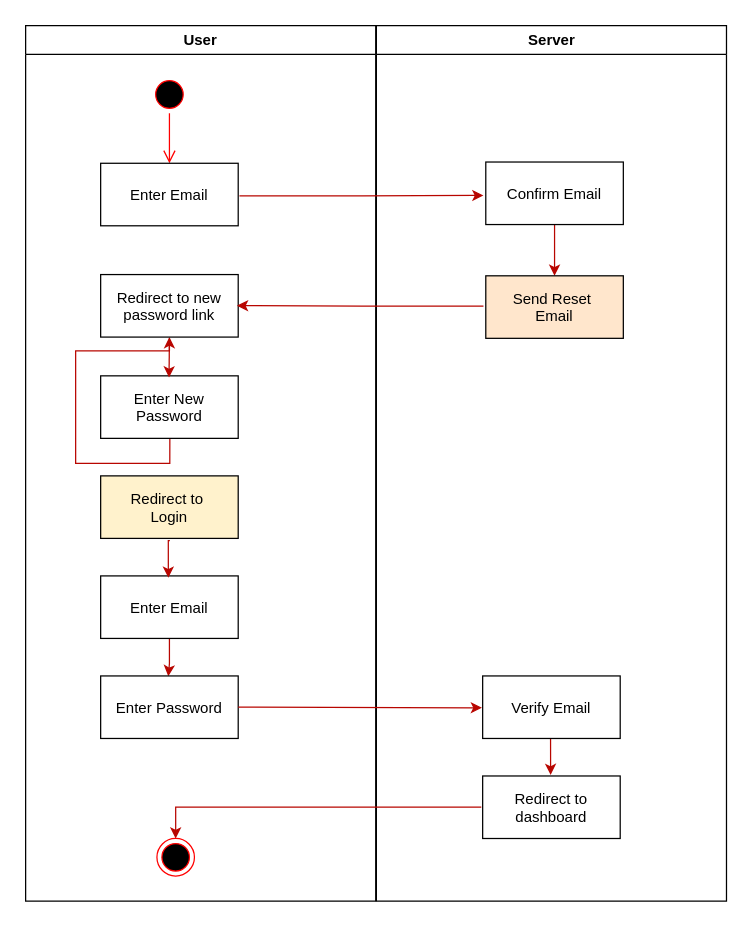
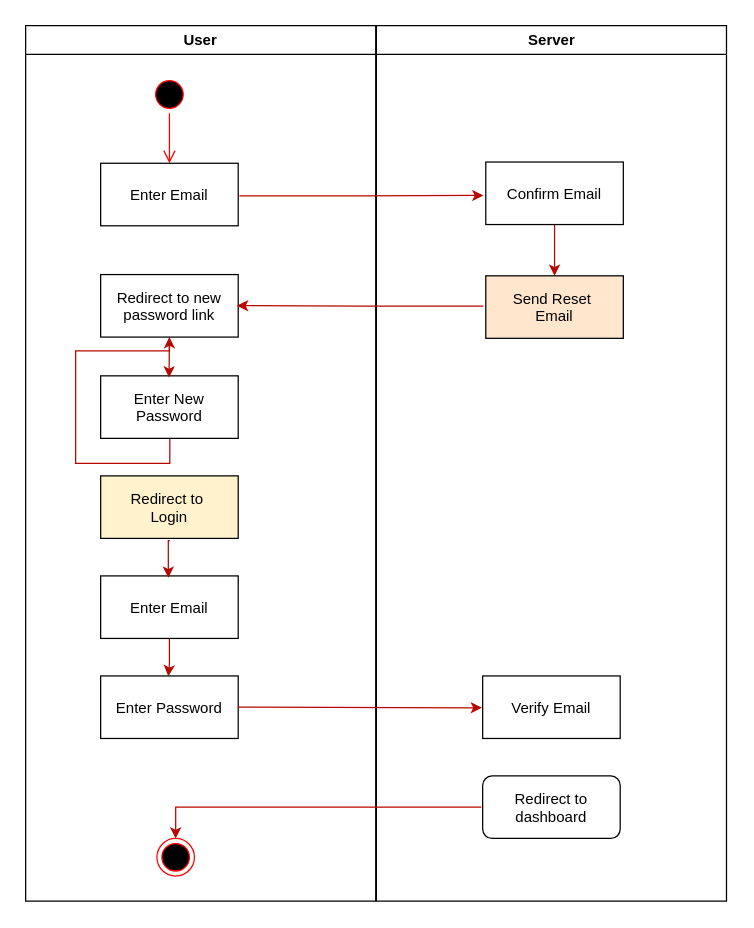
(550, 751) -> none
(551, 807) -> (551, 807)
